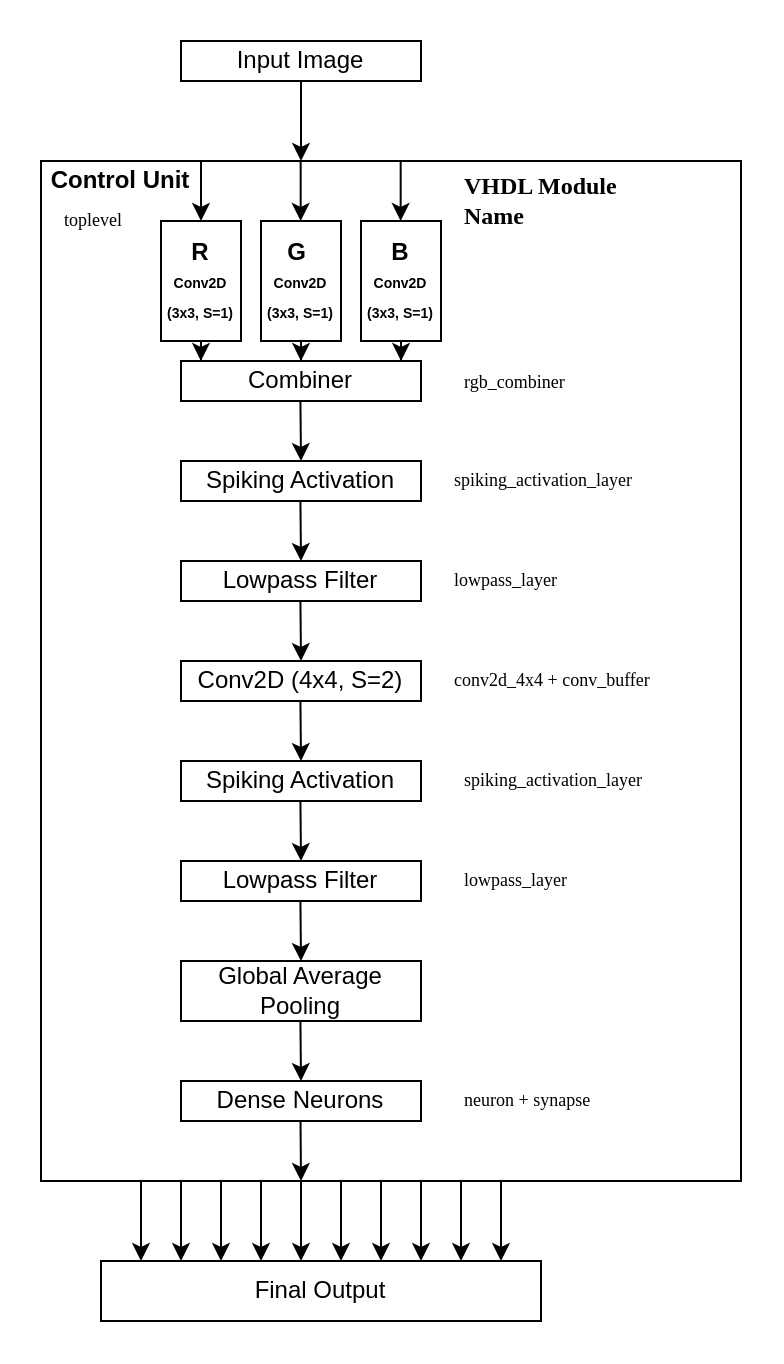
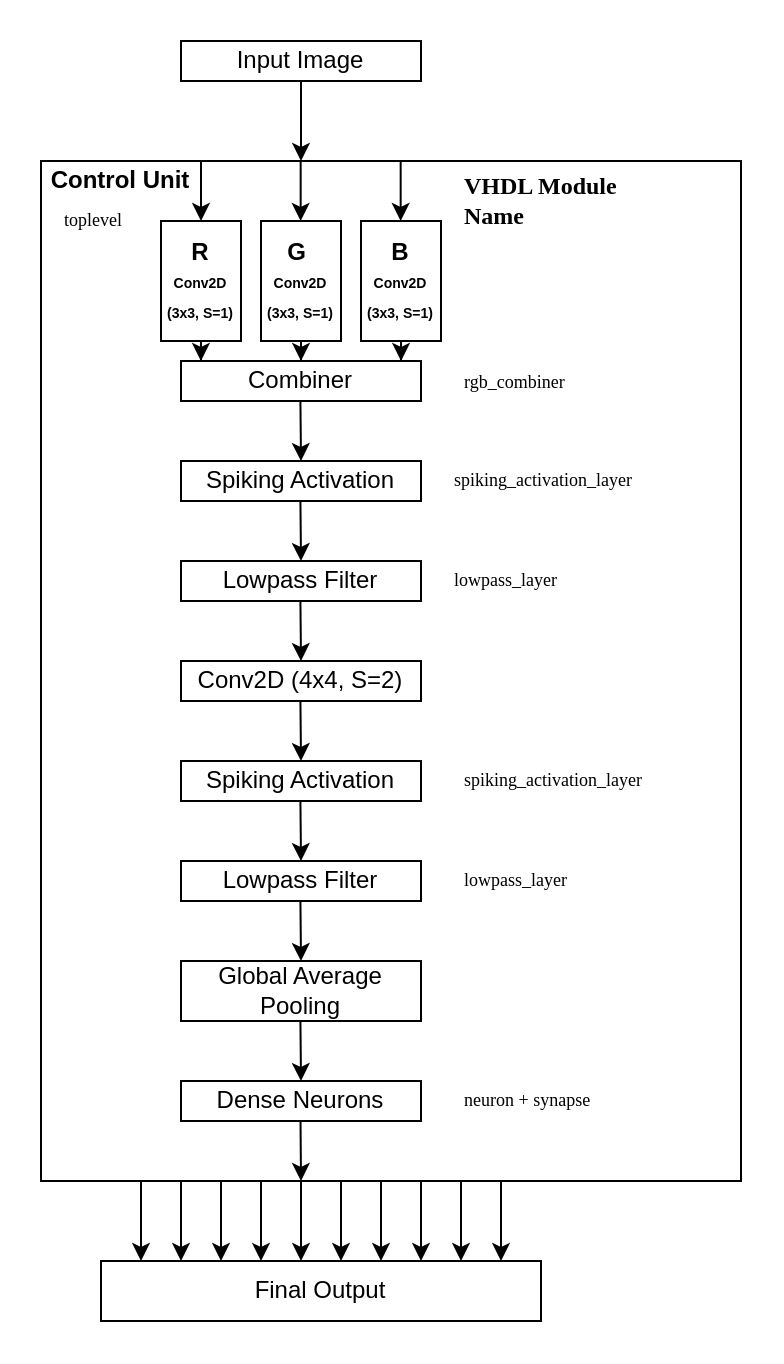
(586, 681) -> none
